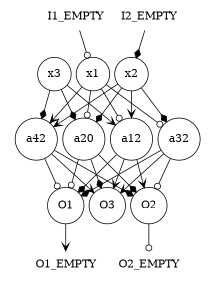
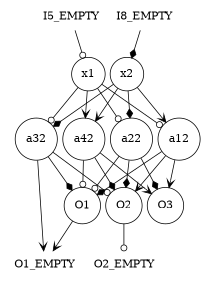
(76, 17) -> (71, 17)
(149, 17) -> (144, 17)
(54, 74) -> none
(84, 139) -> (131, 139)
(145, 171) -> (40, 202)
